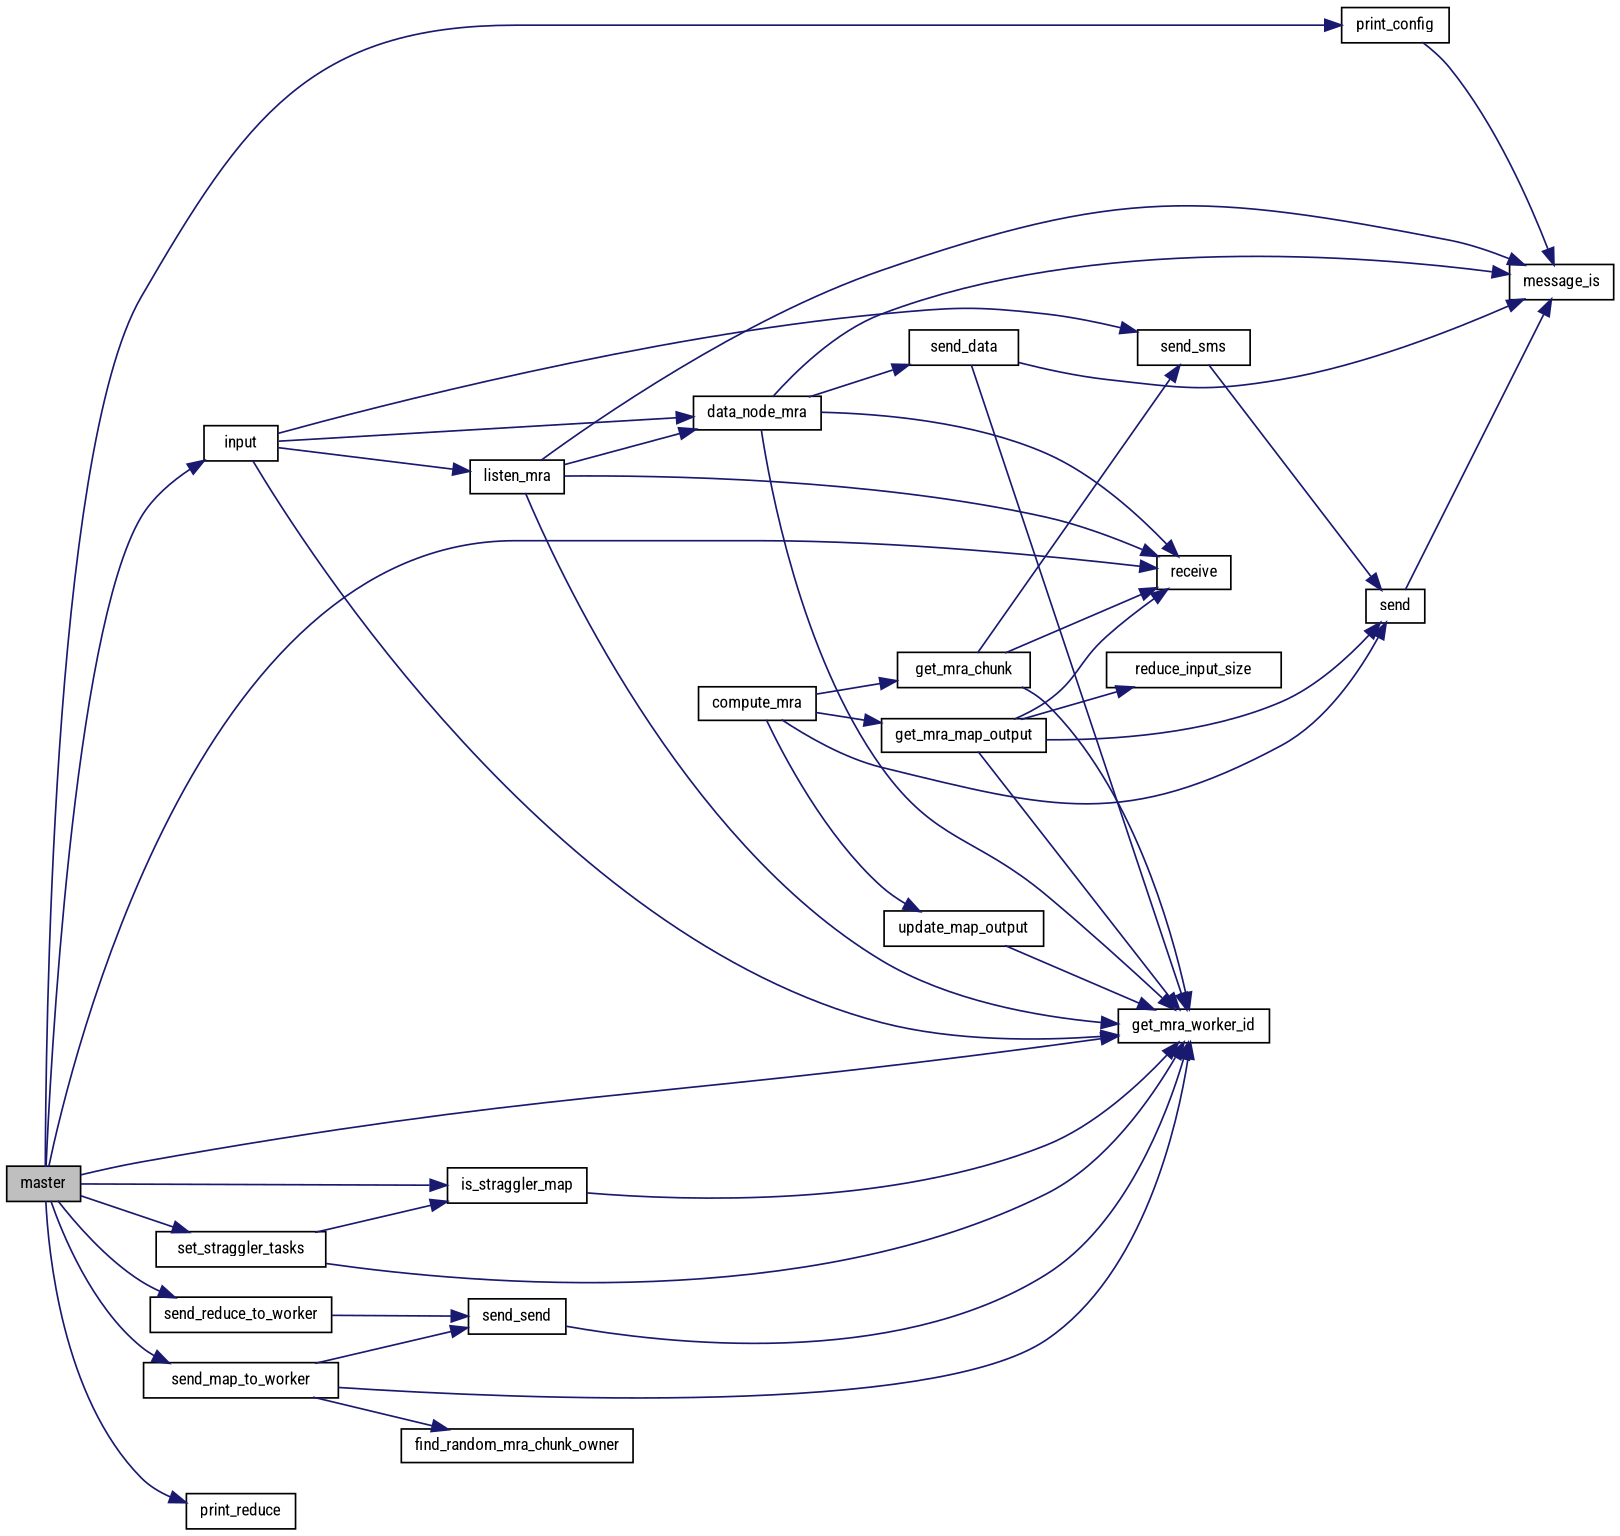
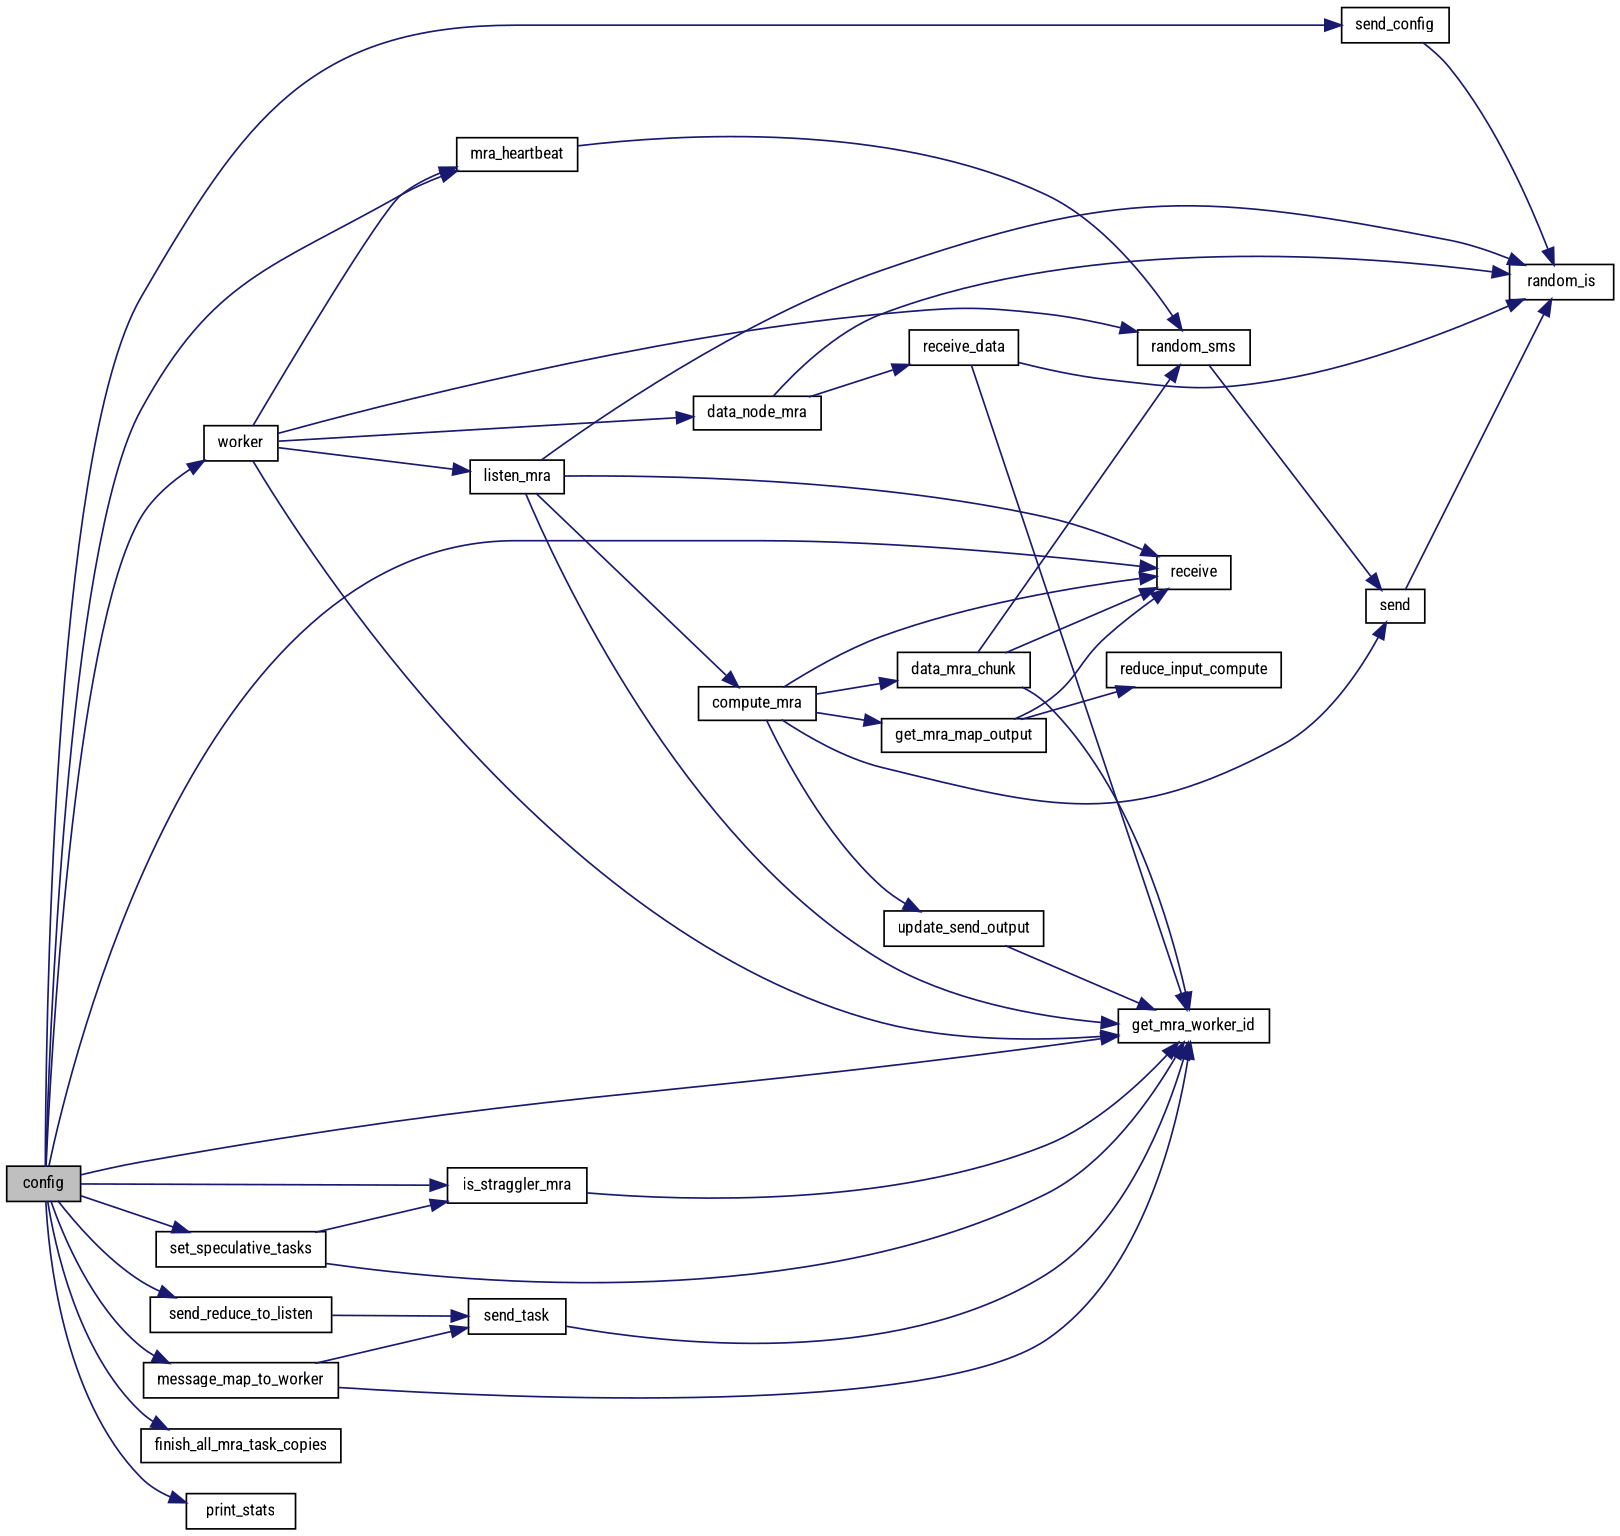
(1395, 25) -> (1395, 25)
none -> (517, 154)
(1562, 282) -> (1562, 282)
(964, 348) -> (964, 348)
(1194, 348) -> (1194, 348)
(1010, 440) -> (955, 614)
(241, 443) -> (241, 443)
(622, 449) -> (631, 584)
(964, 670) -> (964, 670)
(1194, 670) -> (1194, 670)
(1220, 722) -> none
(873, 753) -> none
(1073, 874) -> none
(964, 929) -> (964, 929)
(44, 1184) -> (44, 1184)
(517, 1185) -> (517, 1185)
(241, 1249) -> (241, 1249)
(241, 1315) -> (241, 1315)
(517, 1316) -> (517, 1316)
(241, 1380) -> (241, 1380)
none -> (241, 1446)
(517, 1446) -> none
(241, 1511) -> (241, 1511)
